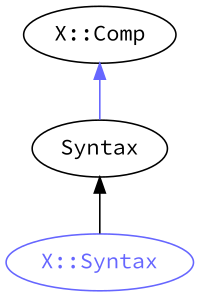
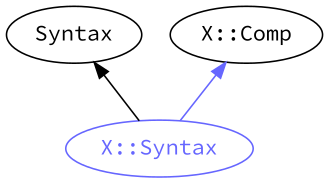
(100, 99) -> (198, 98)
